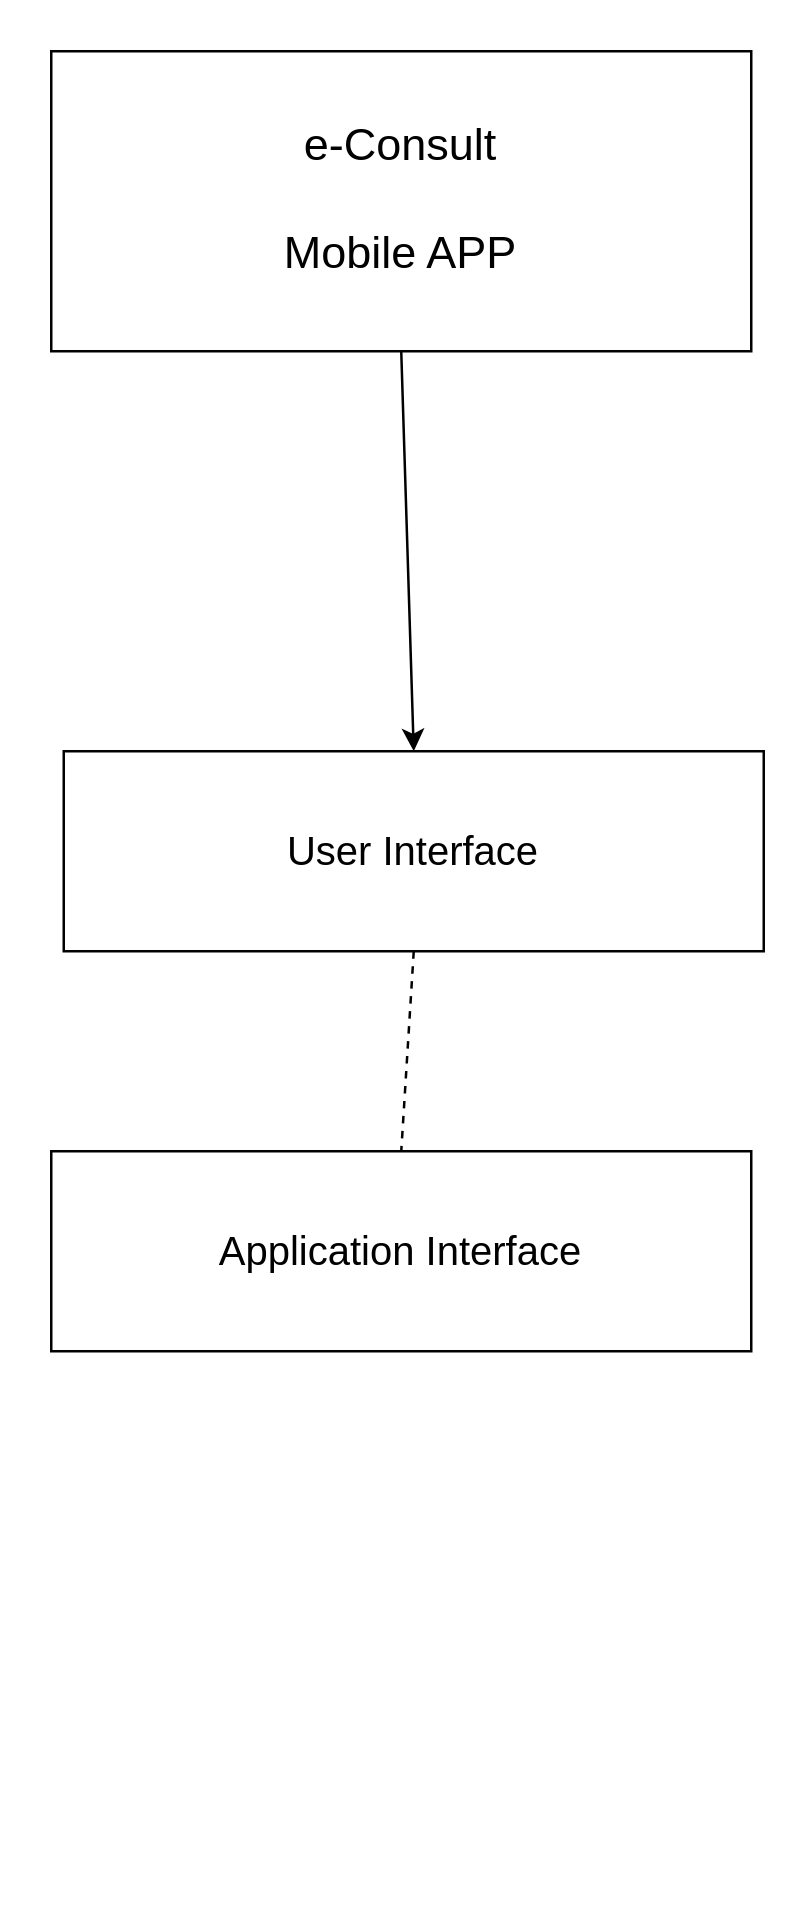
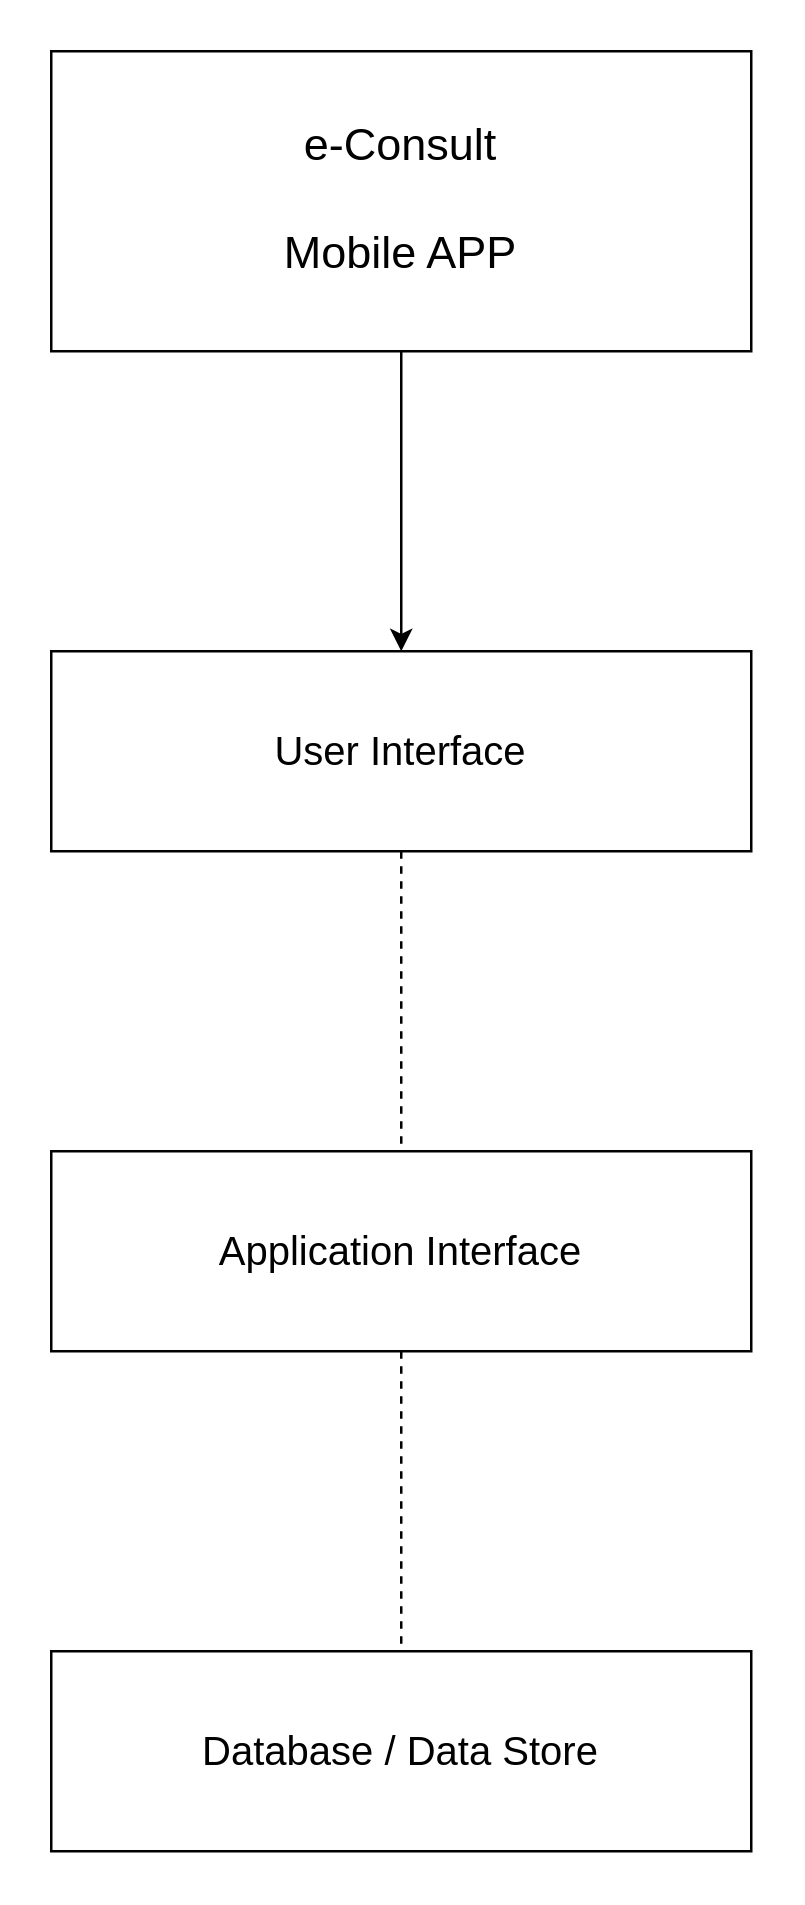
(414, 851) -> (401, 751)
none -> (401, 1501)
none -> (401, 1751)
